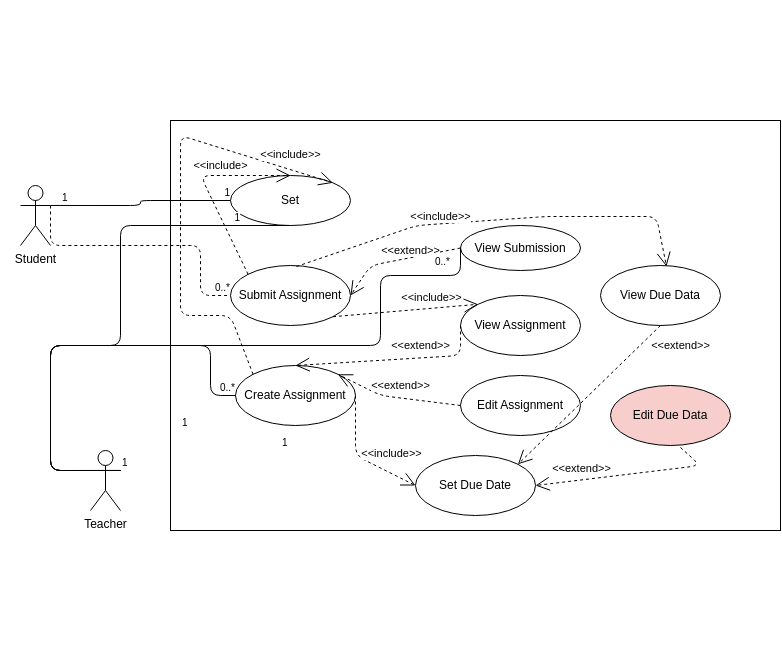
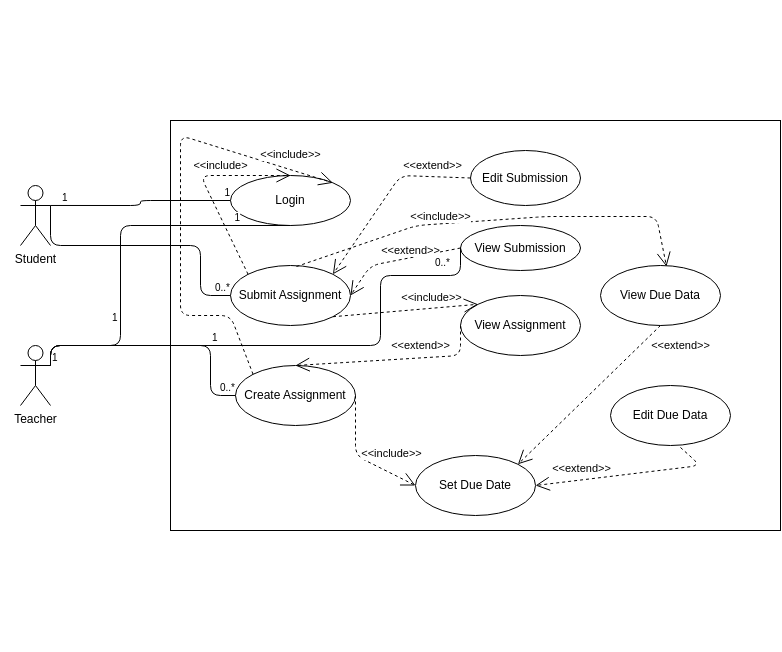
none -> (526, 178)
none -> (385, 199)
(291, 201) -> (291, 201)
(142, 246) -> (142, 246)
(403, 398) -> none
(521, 406) -> none
(671, 416) -> (671, 416)
(106, 481) -> (36, 376)
